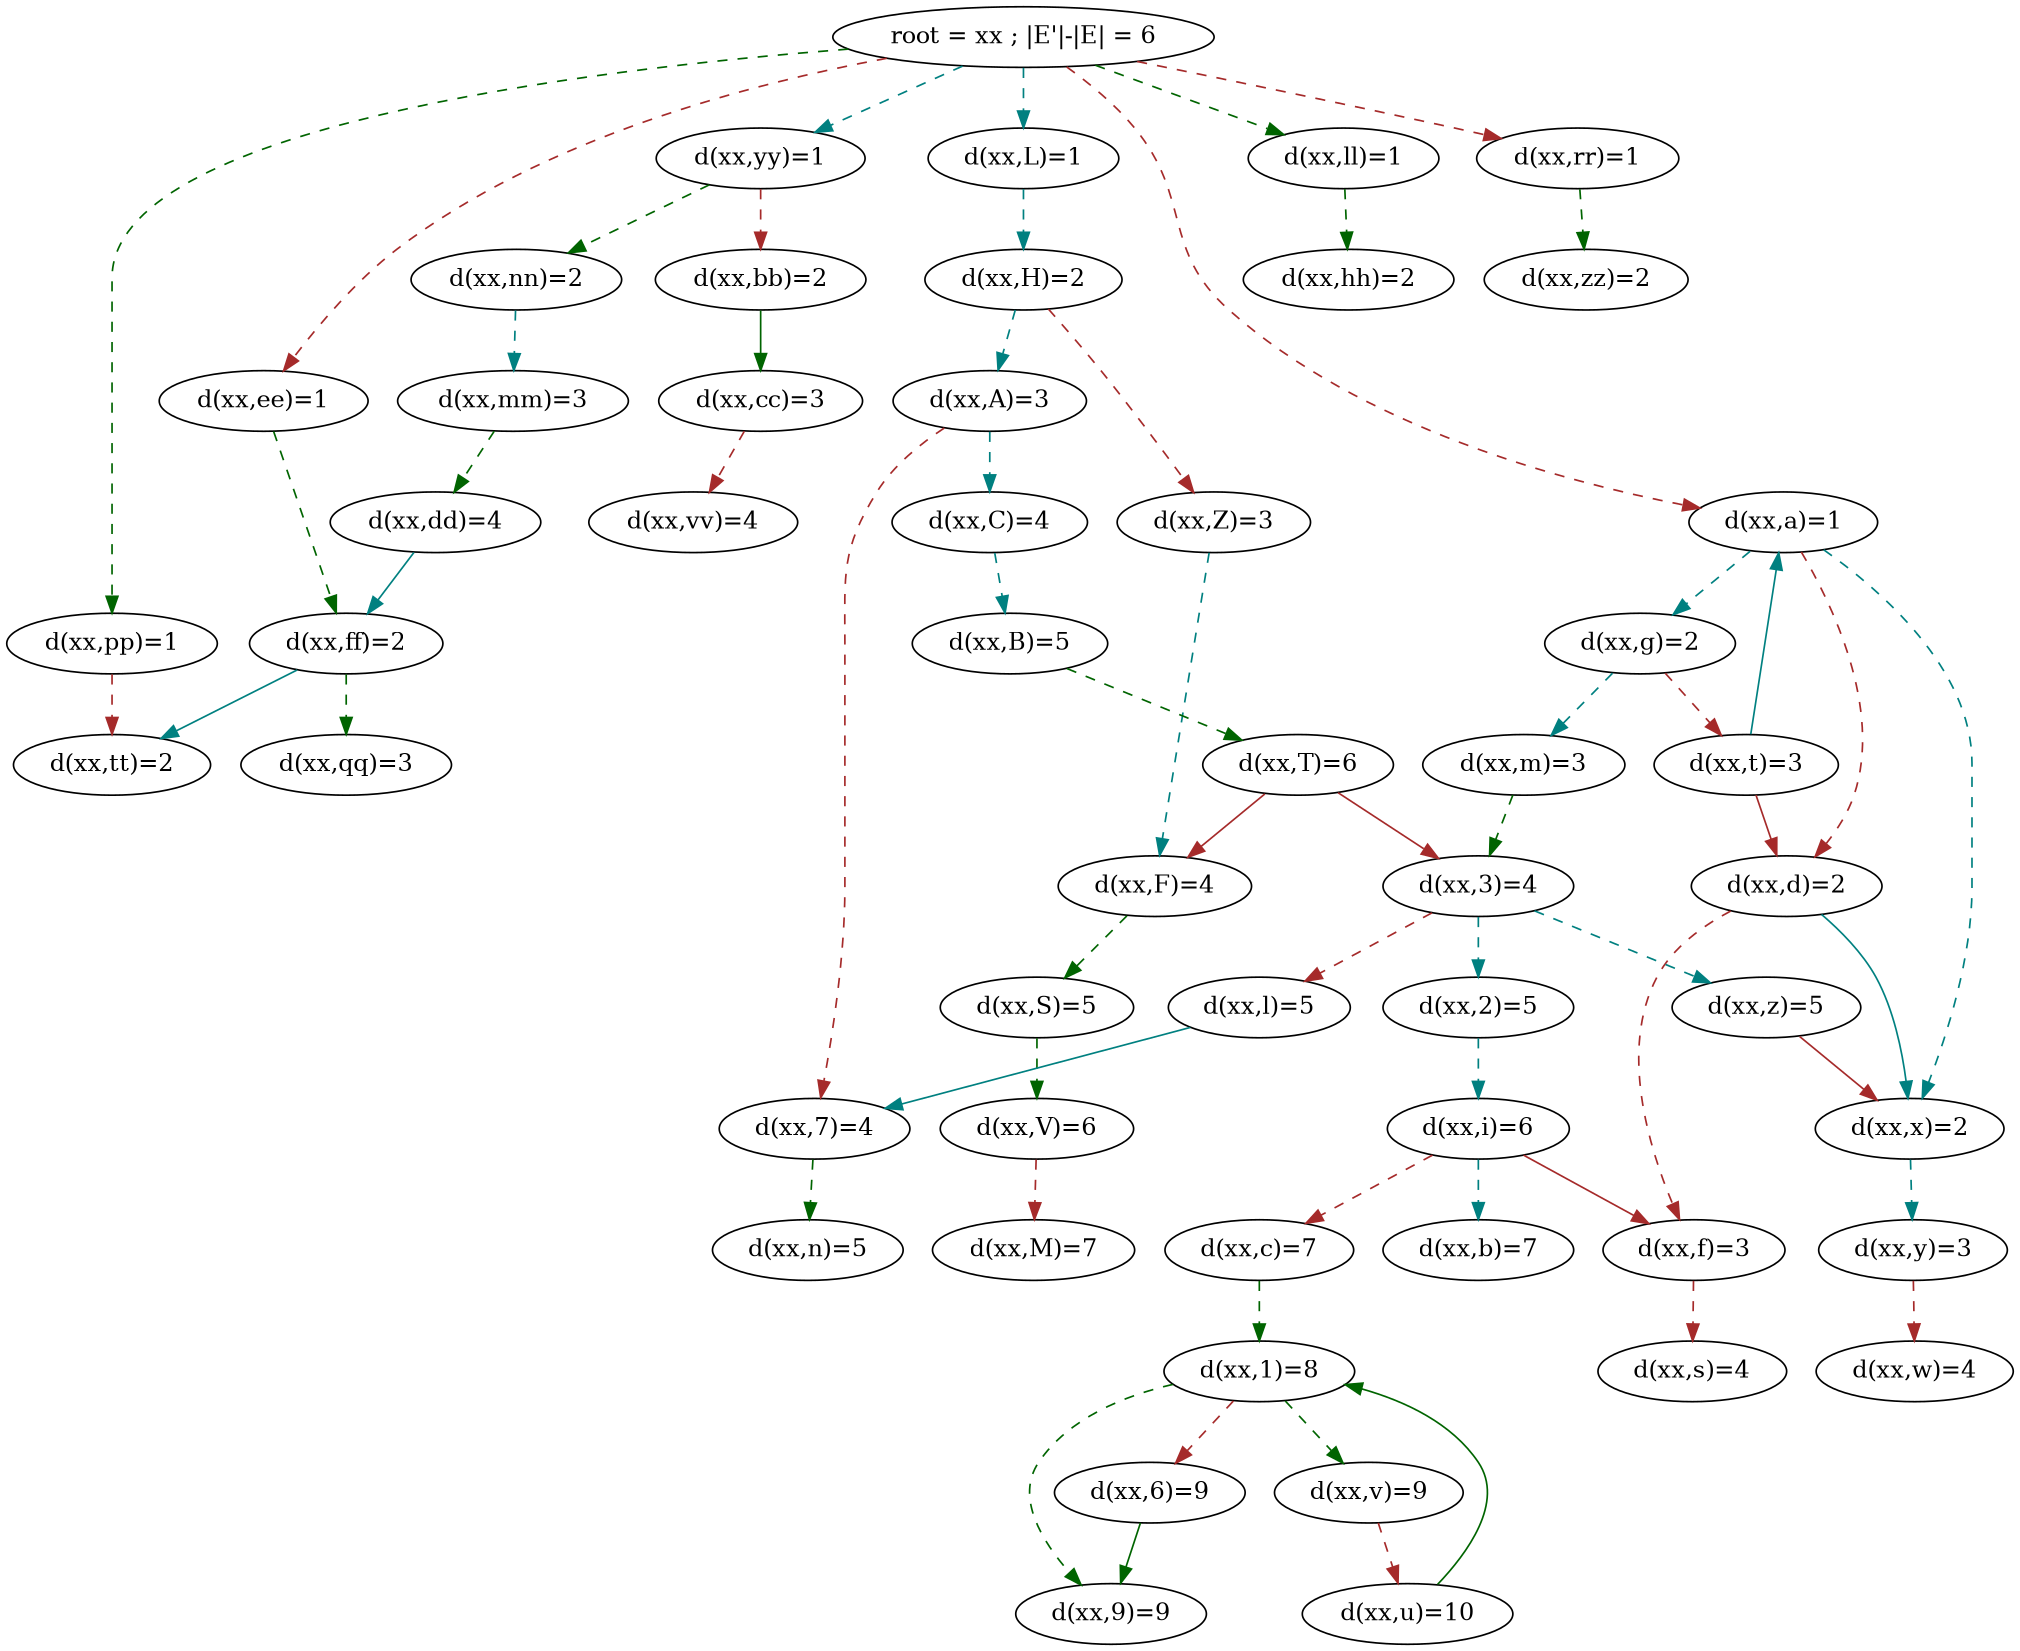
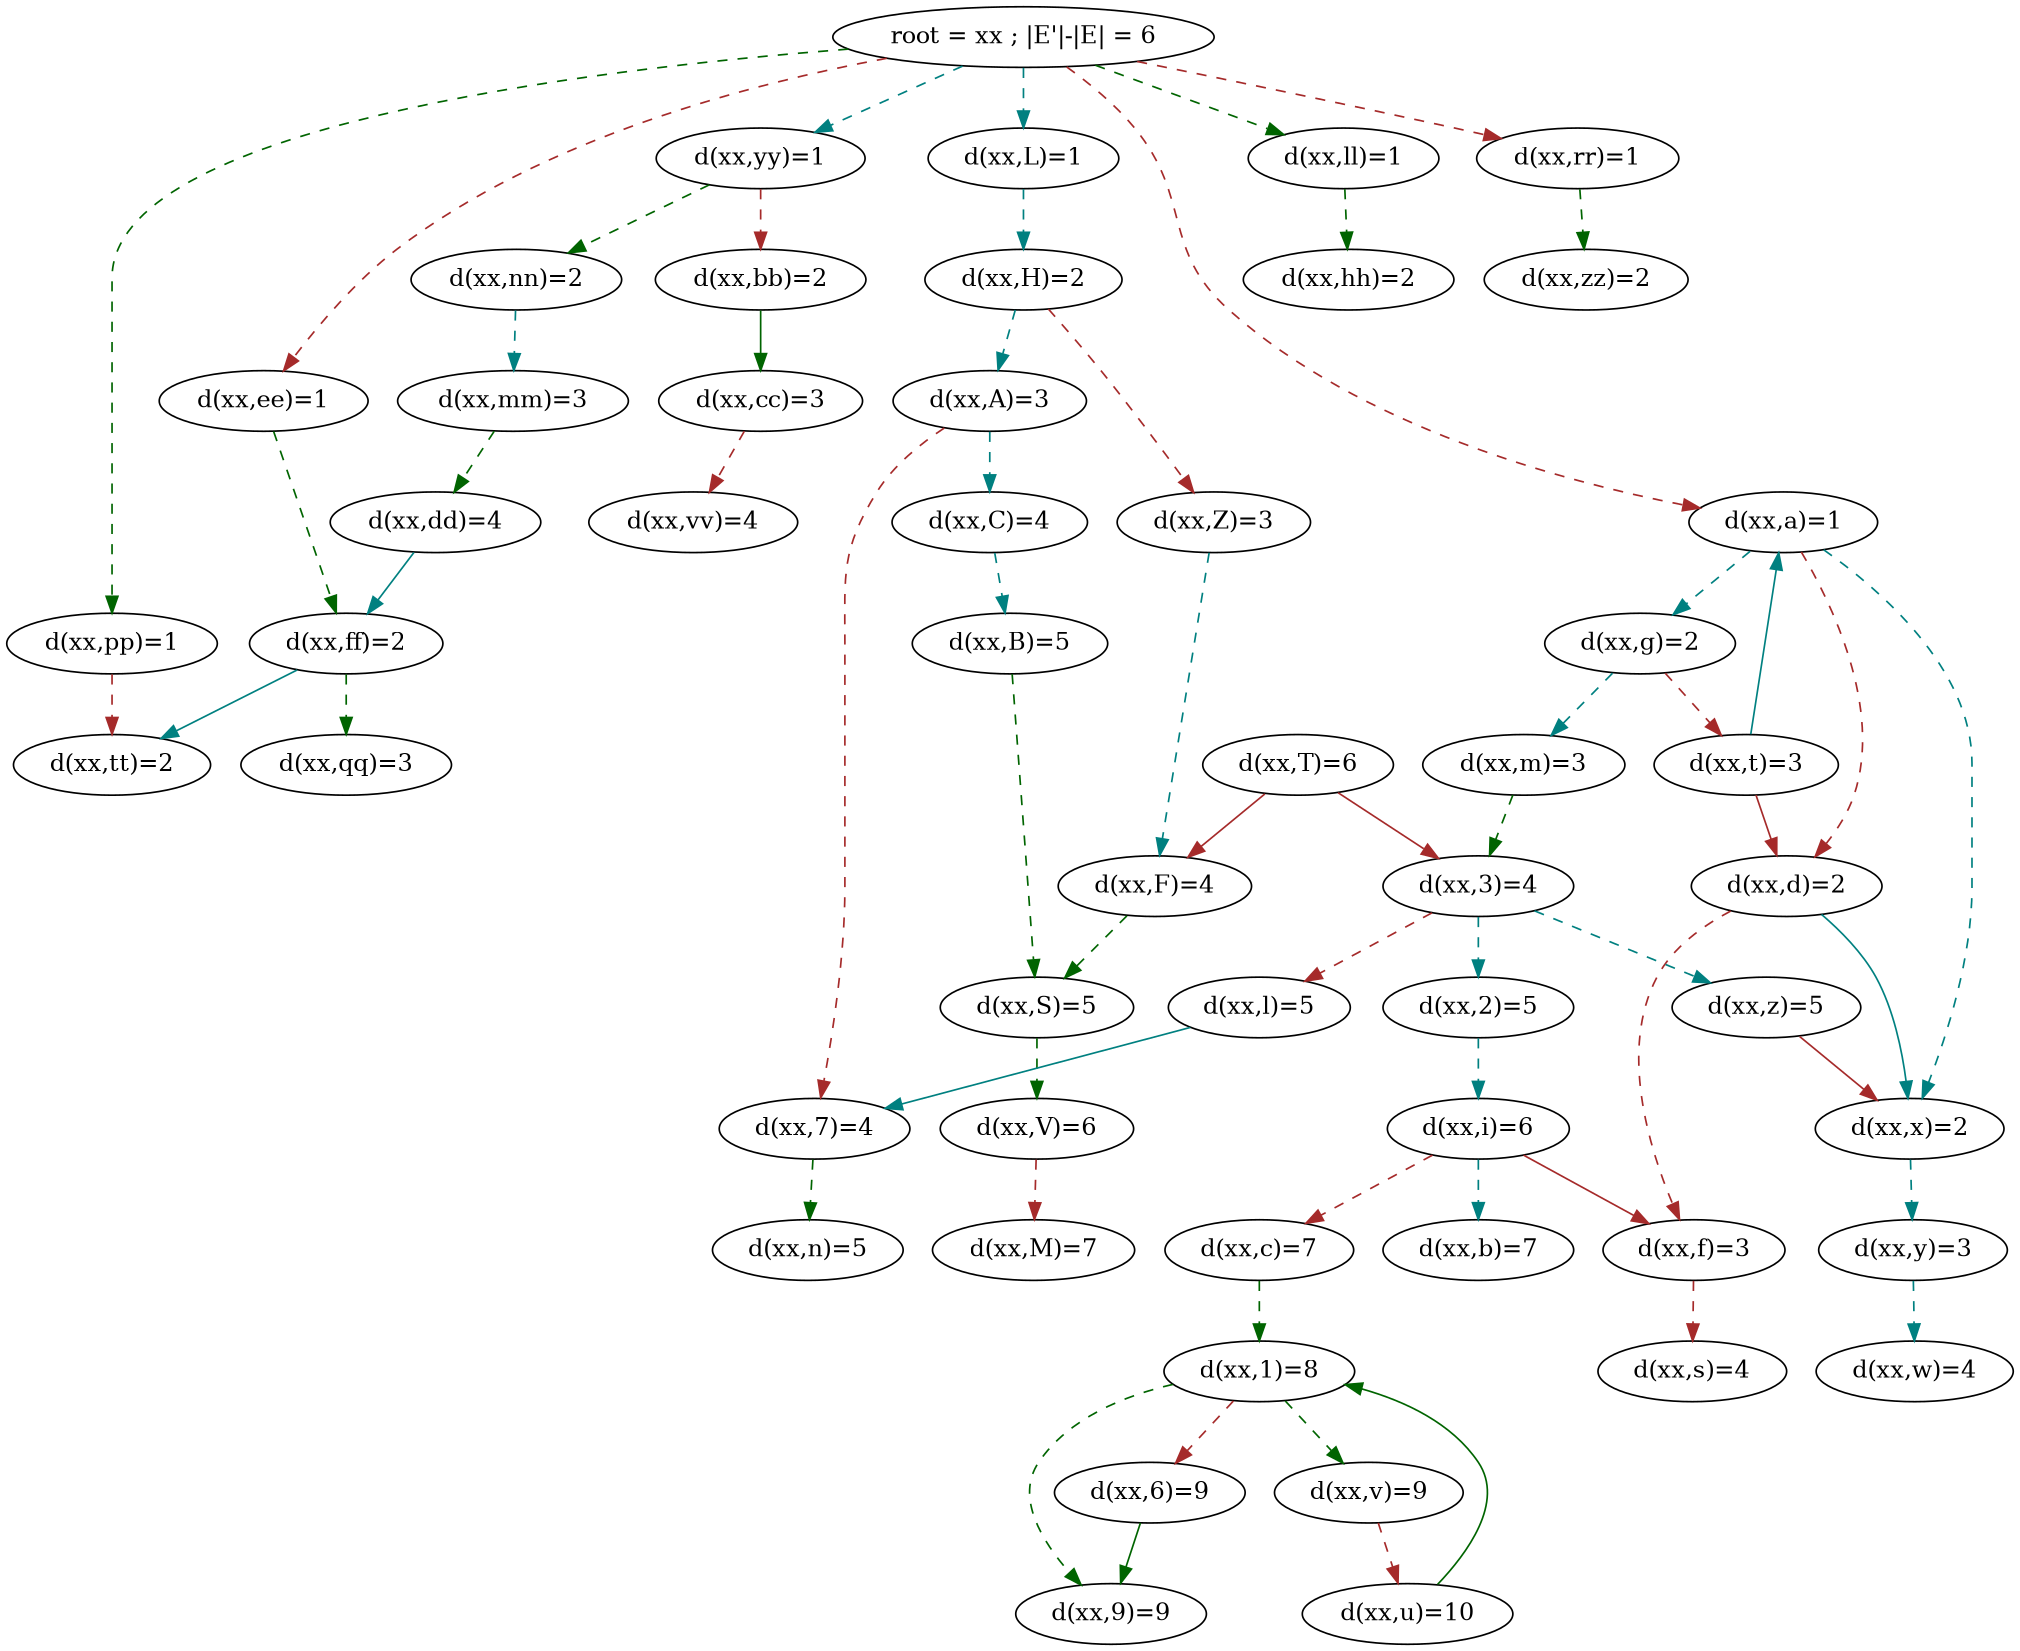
(1146, 701) -> (1023, 817)
(1914, 1302) -> (1914, 1302)
